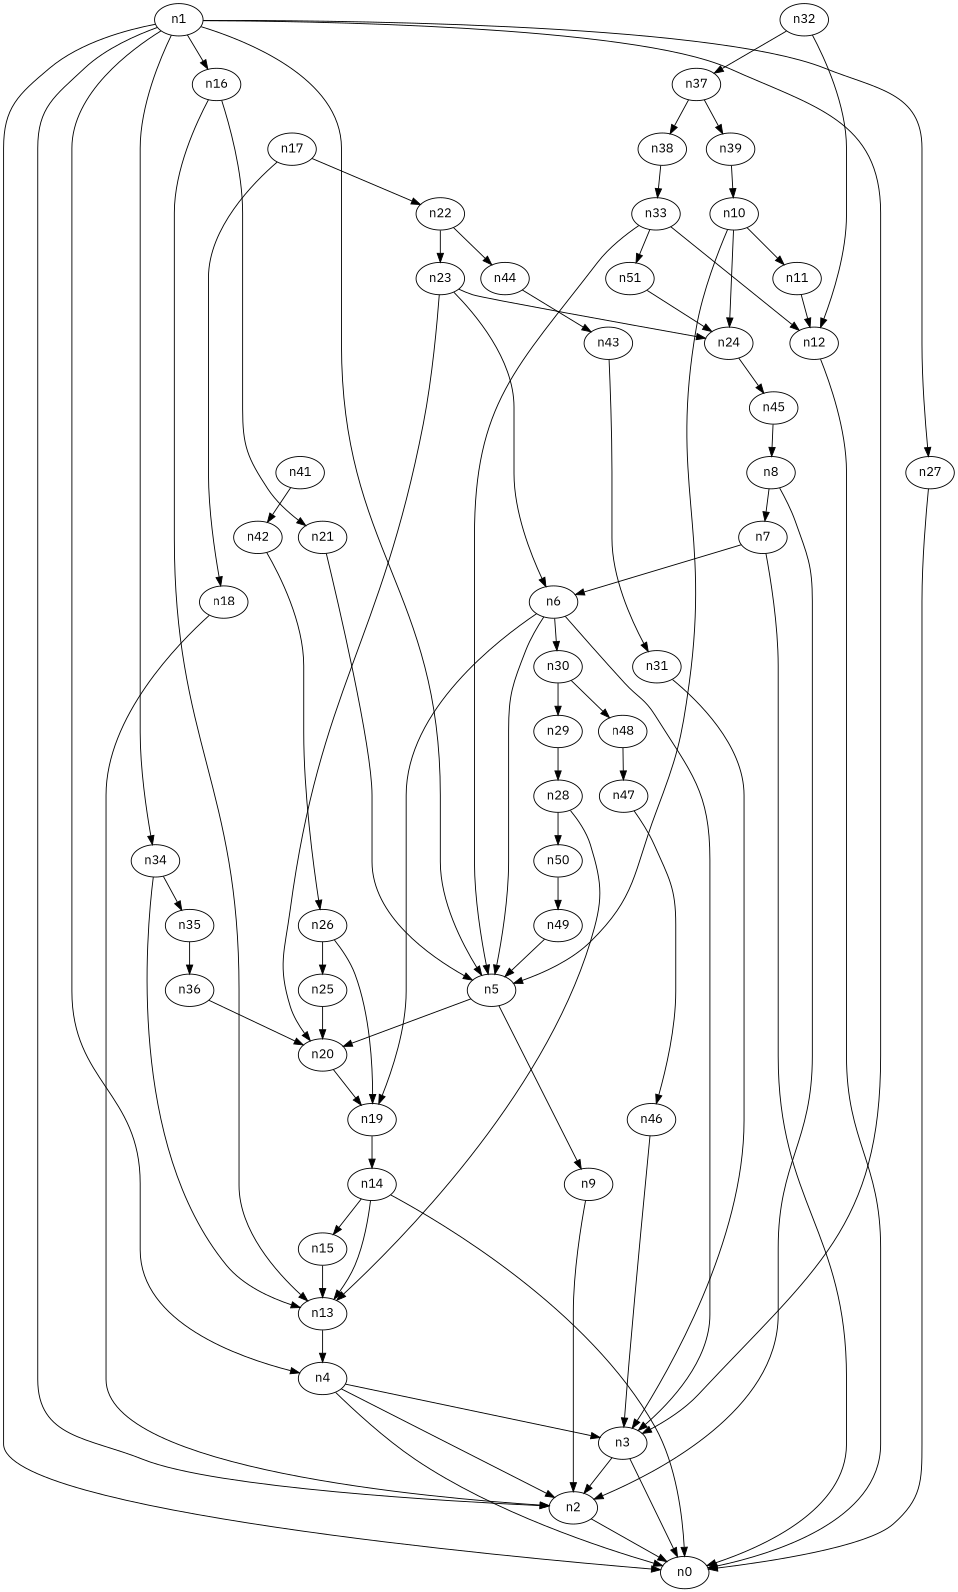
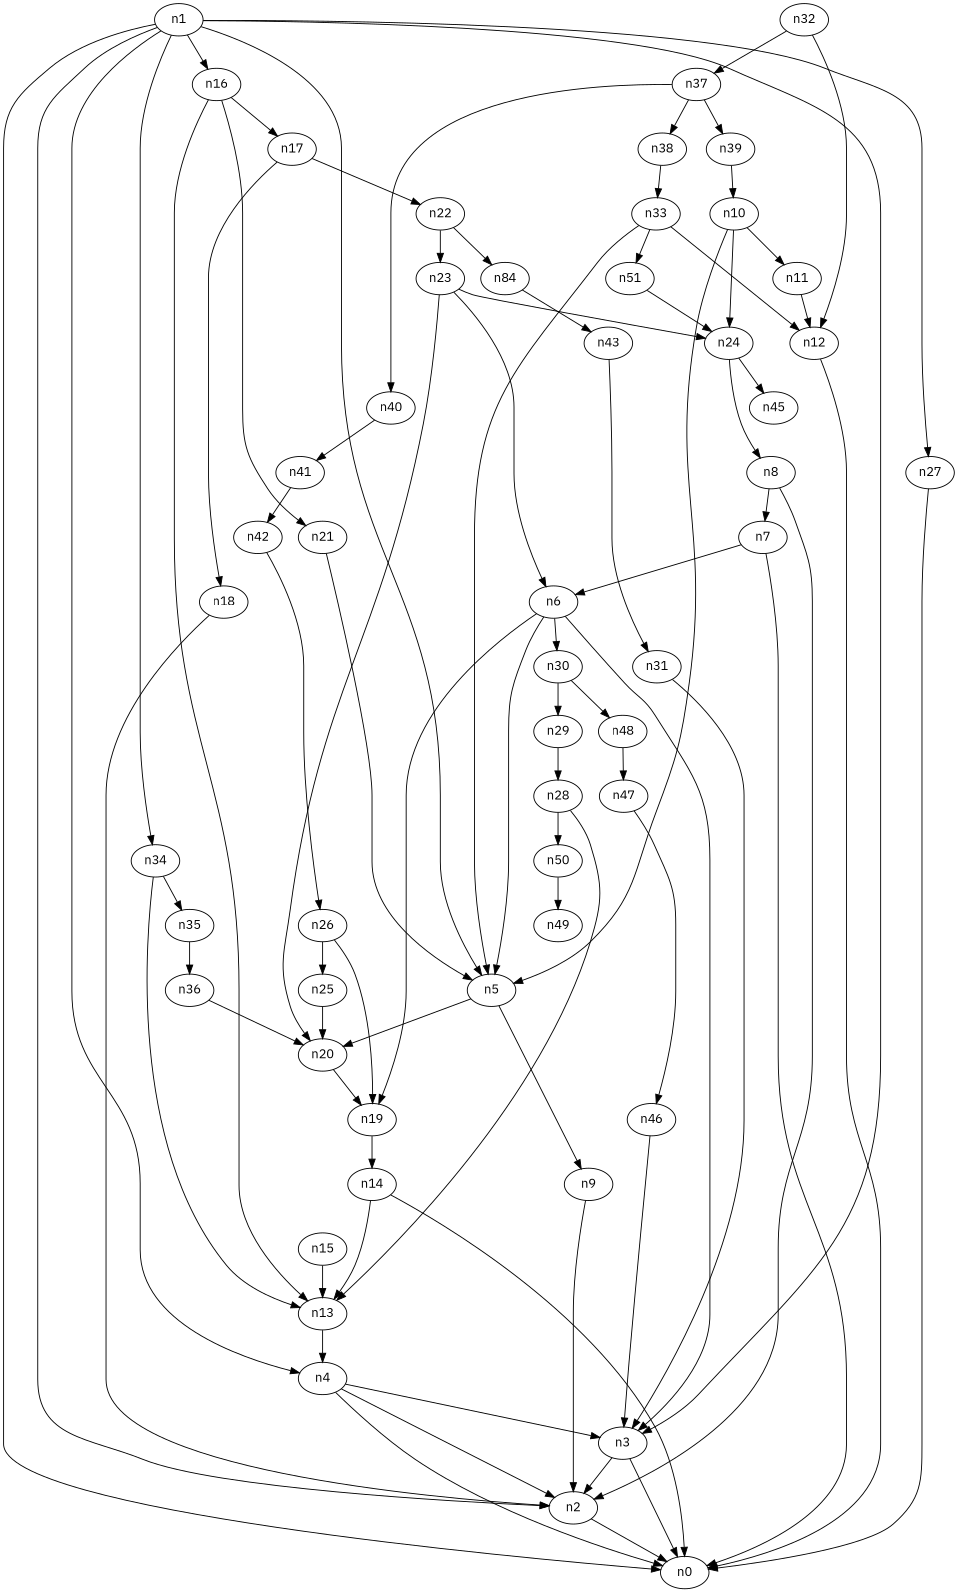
none -> (251, 114)
(505, 279) -> (505, 279)
none -> (391, 408)
(773, 436) -> (736, 407)
(528, 955) -> none
(350, 1213) -> none
